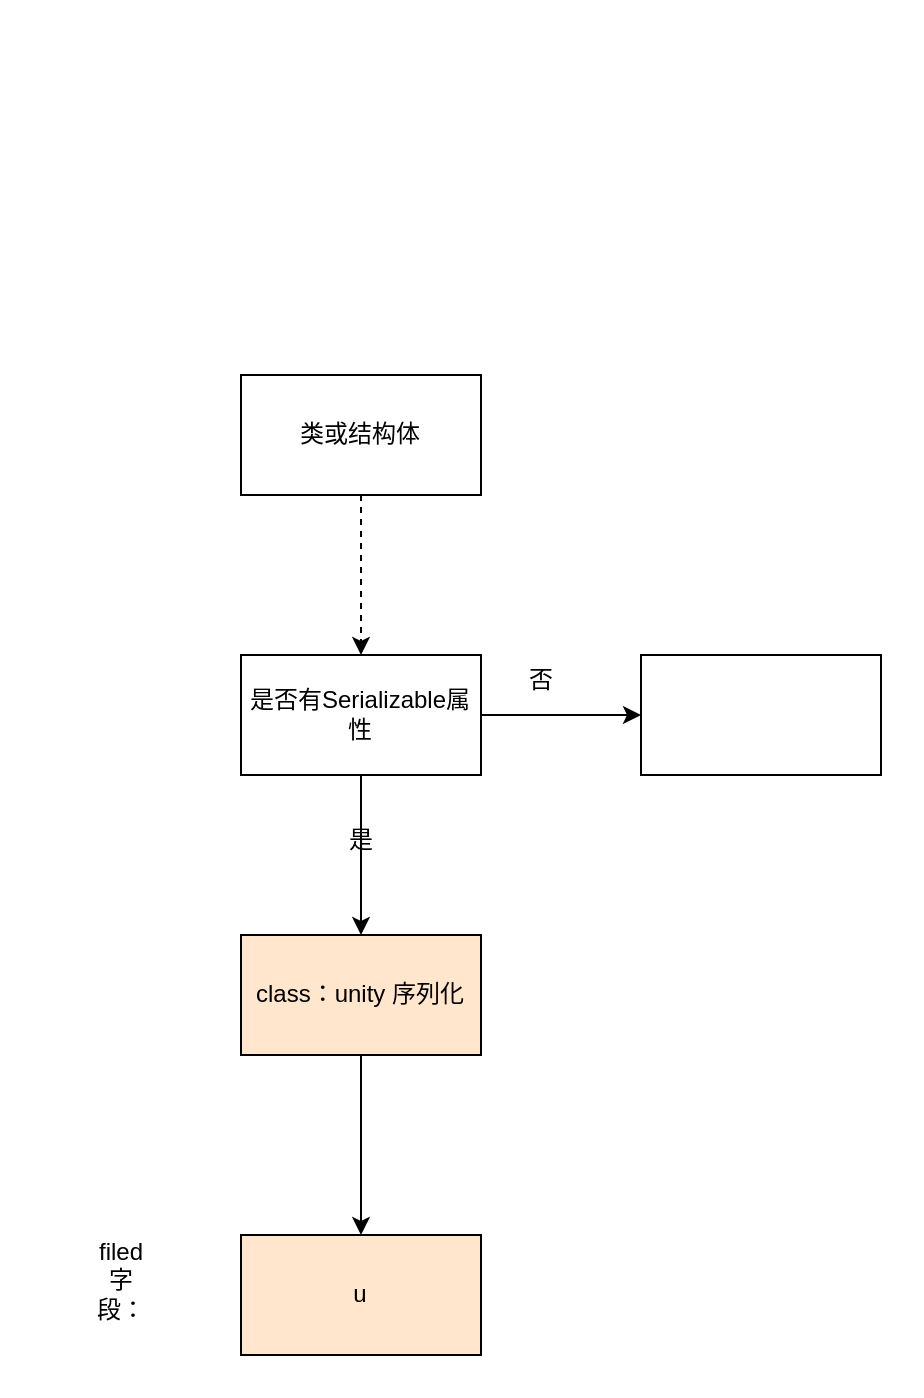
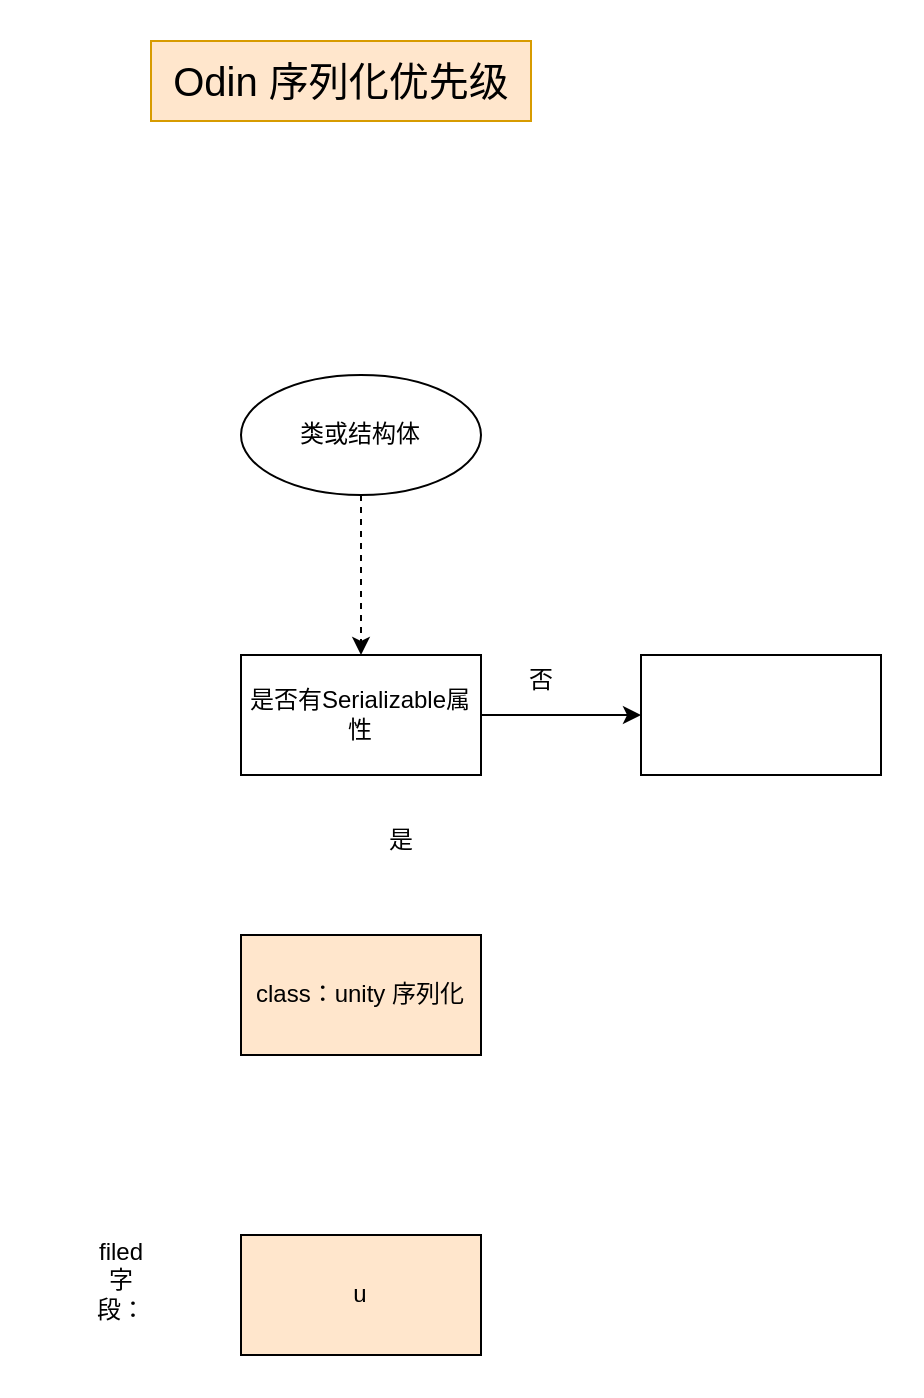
none -> (341, 81)
(361, 435) -> (361, 435)
(361, 841) -> (401, 841)
(361, 848) -> none
(361, 1138) -> none
